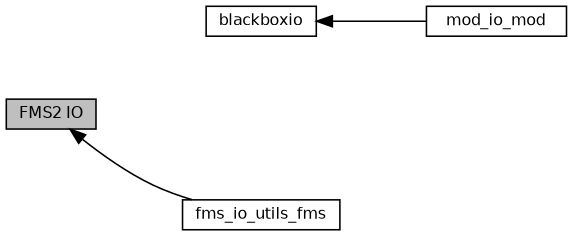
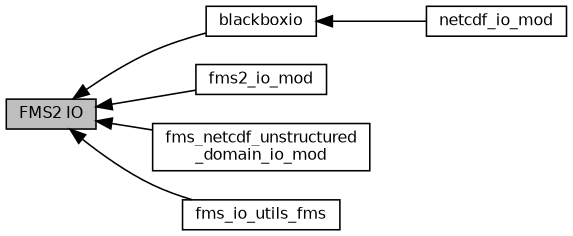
(496, 21) -> (496, 21)
none -> (143, 55)
none -> (261, 79)
none -> (261, 147)
